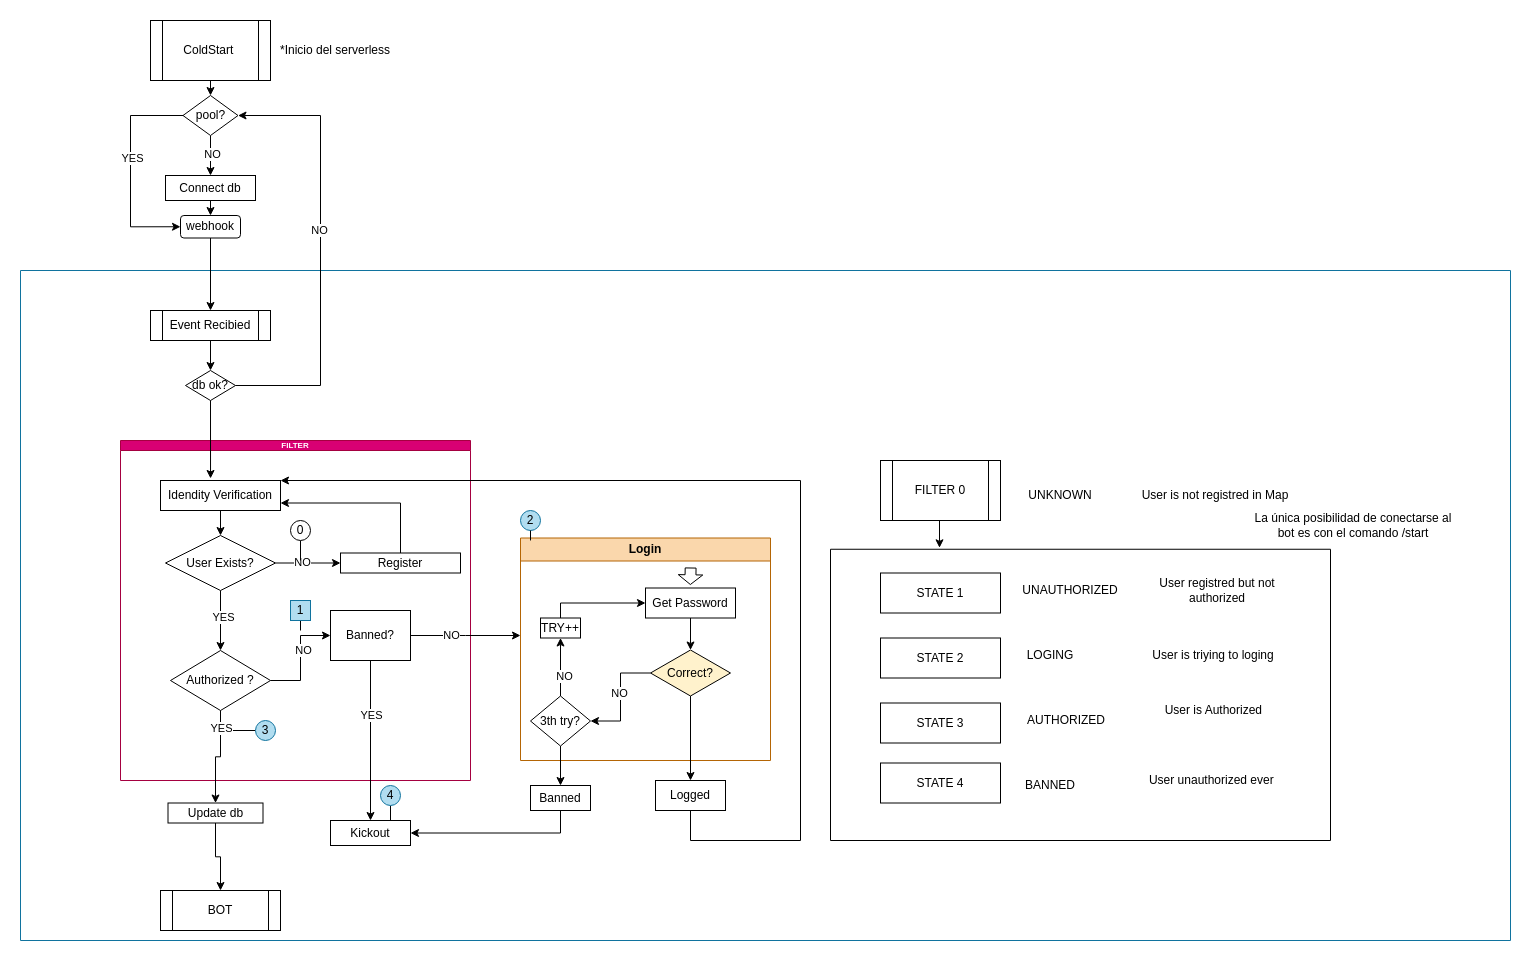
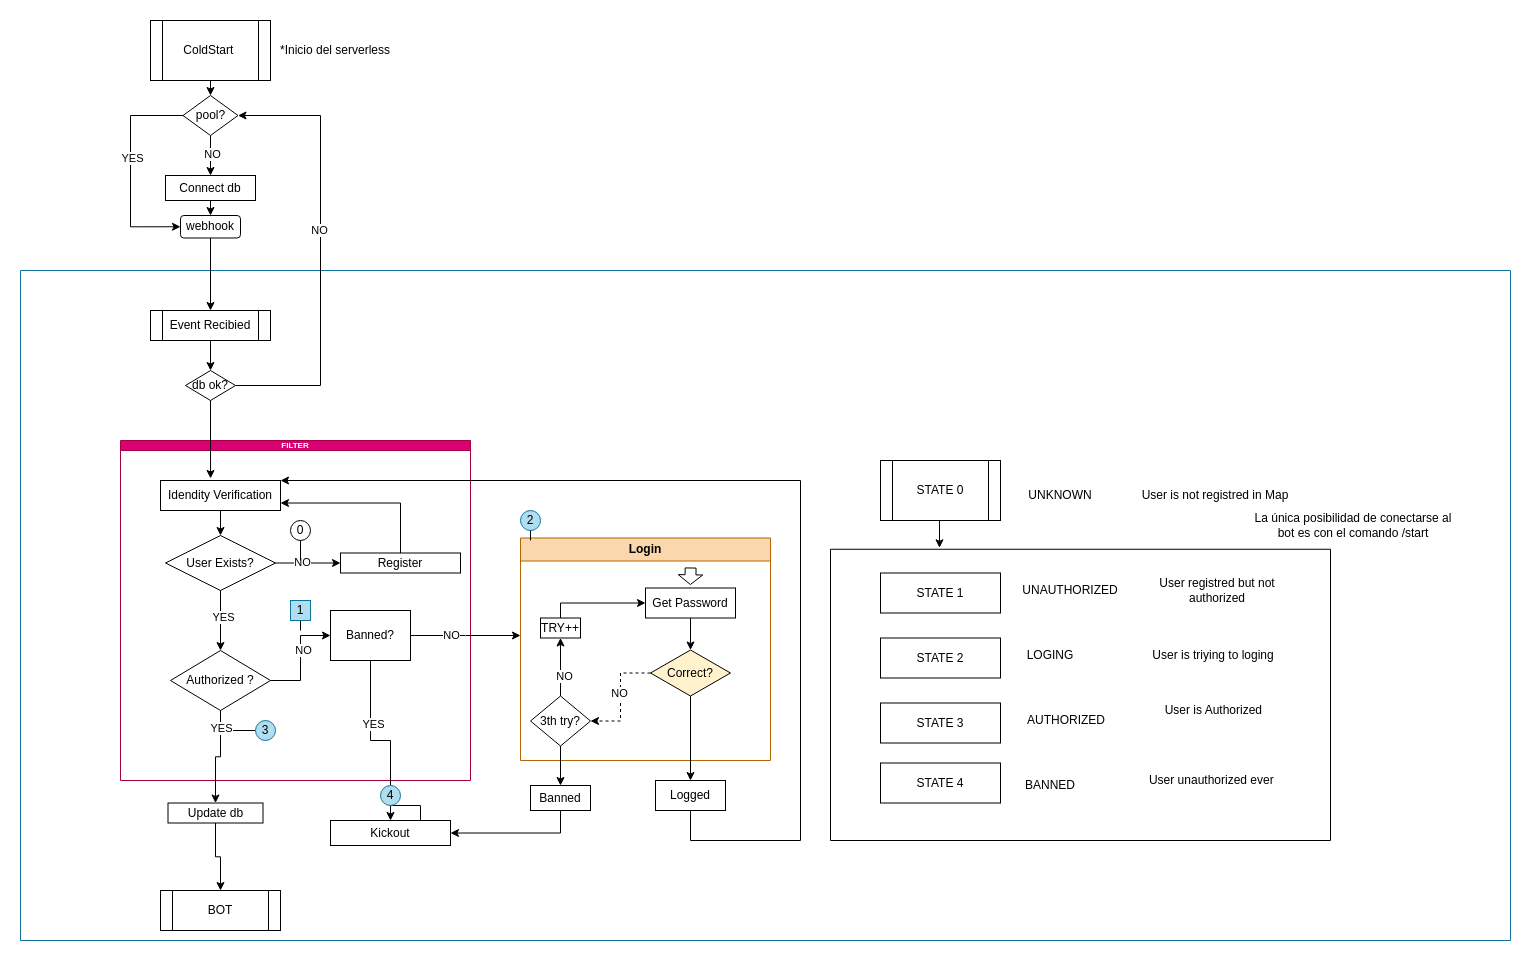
(941, 491) -> (941, 491)
(621, 721) -> (621, 721)
(371, 833) -> (391, 833)
